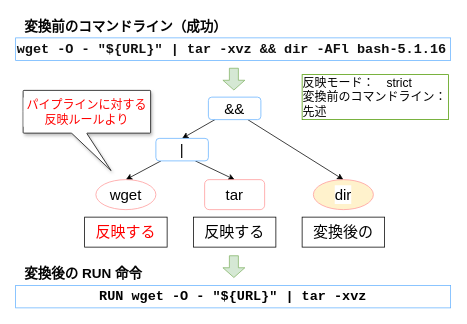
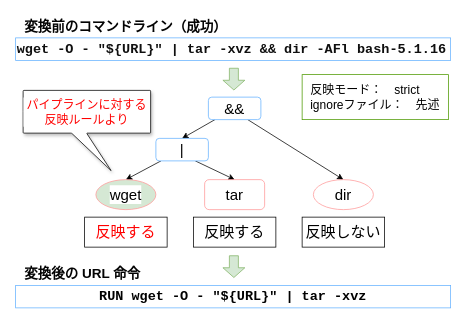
(375, 97) -> (375, 97)
(126, 195) -> (126, 195)
(343, 195) -> (343, 195)
(343, 232) -> (343, 232)
(80, 274) -> (80, 274)
